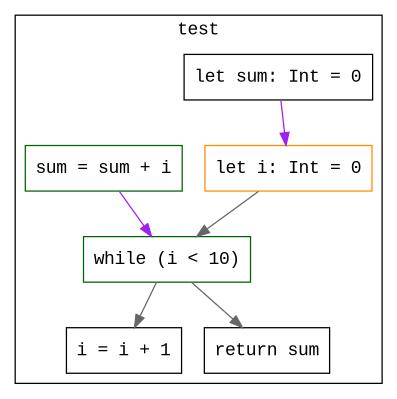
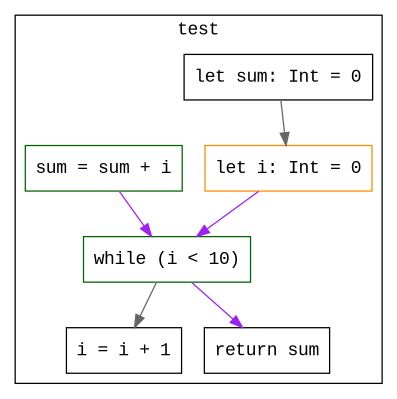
(283, 117) -> (283, 117)
(233, 210) -> (233, 210)
(212, 301) -> (212, 301)
